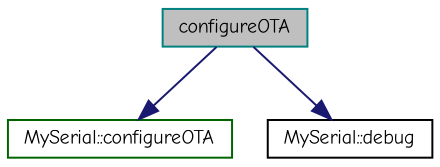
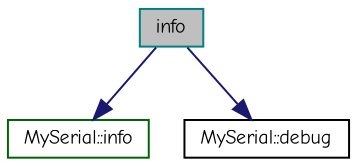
(235, 28) -> (172, 28)
(120, 139) -> (78, 139)
